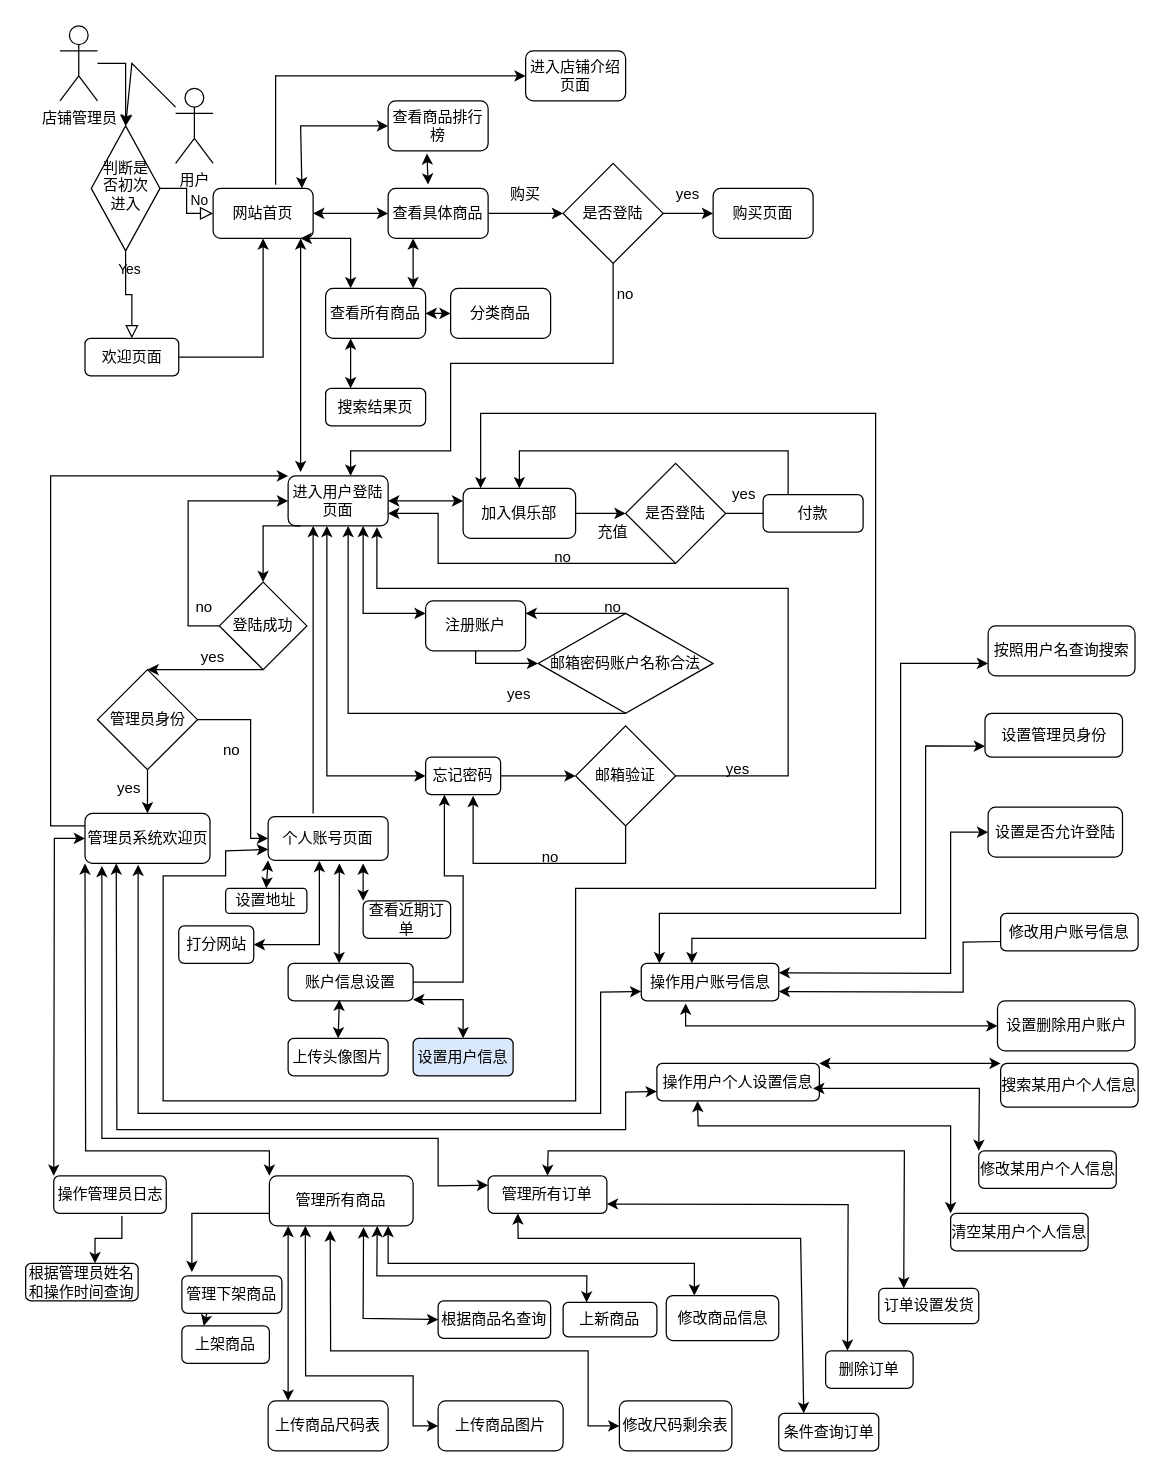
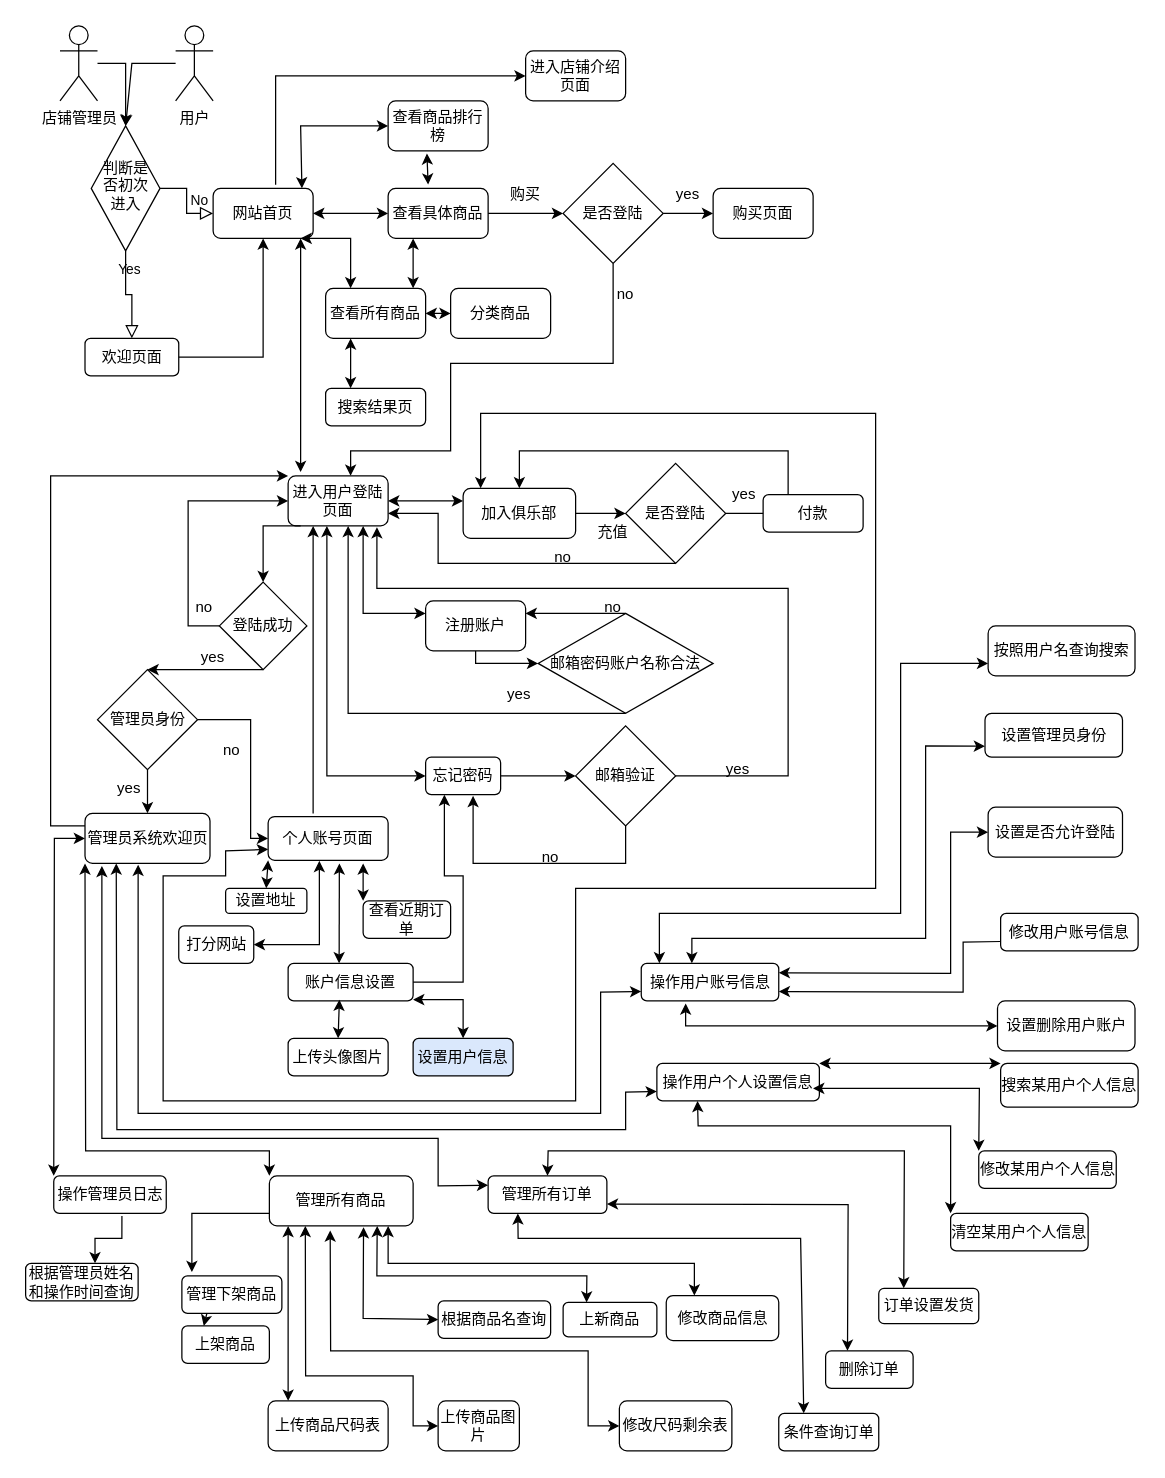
(194, 126) -> (194, 63)
(501, 1426) -> (479, 1426)
